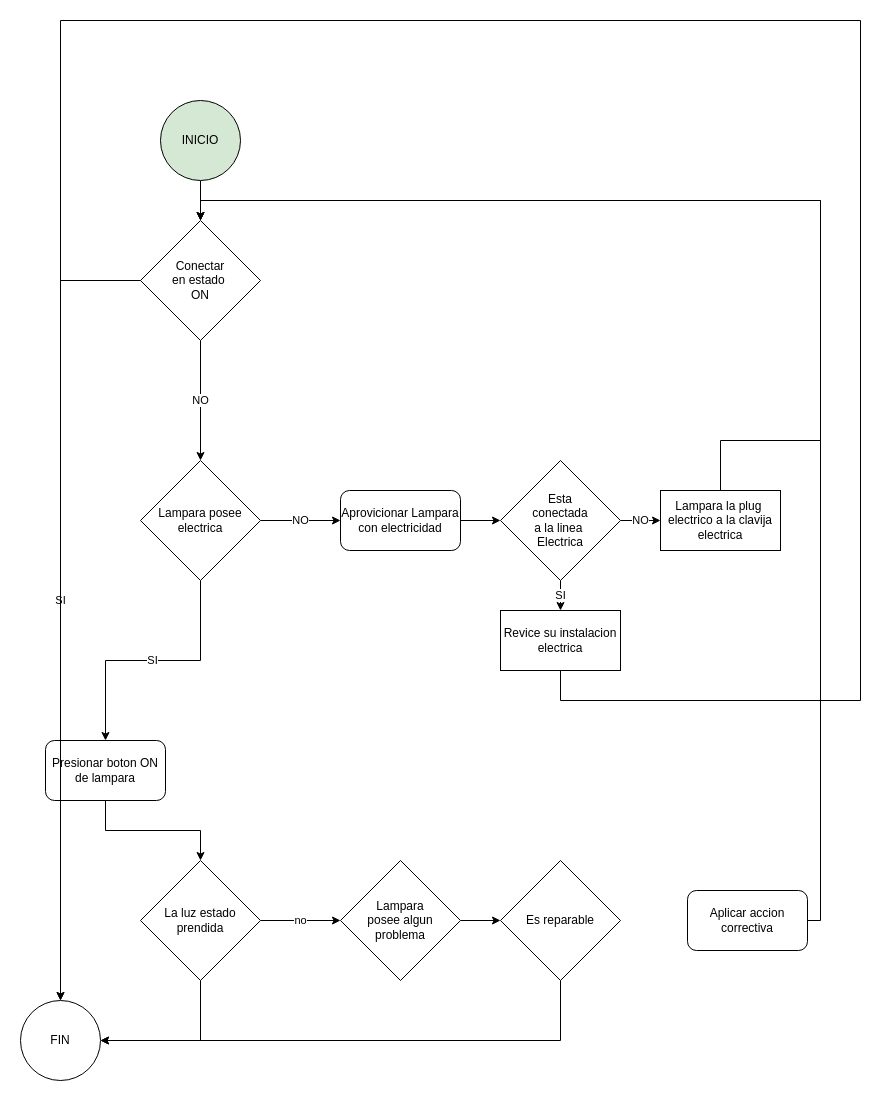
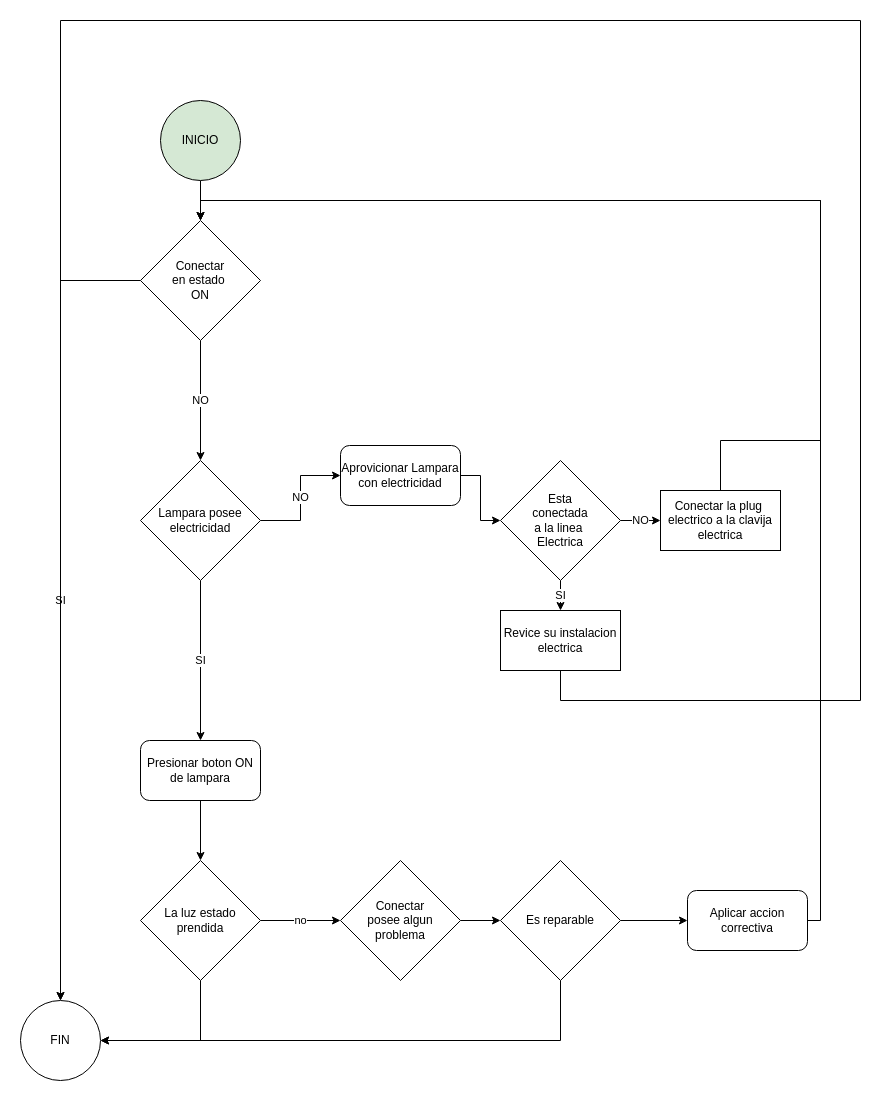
(201, 521) -> (201, 521)
(401, 521) -> (401, 476)
(721, 521) -> (721, 521)
(106, 771) -> (201, 771)
(401, 921) -> (401, 921)
none -> (651, 921)
